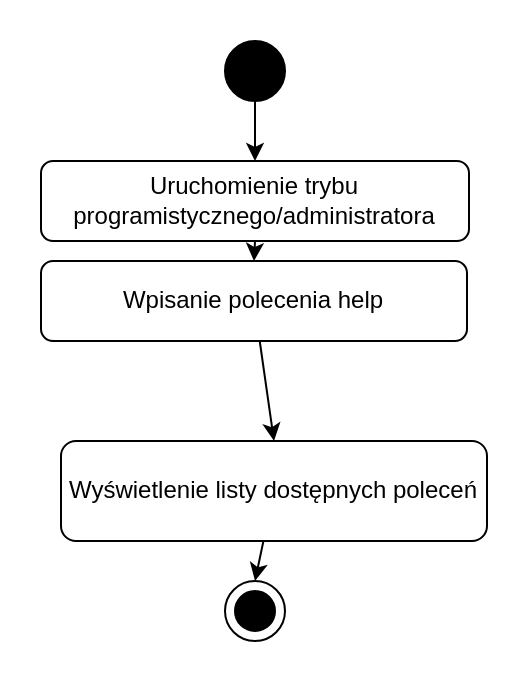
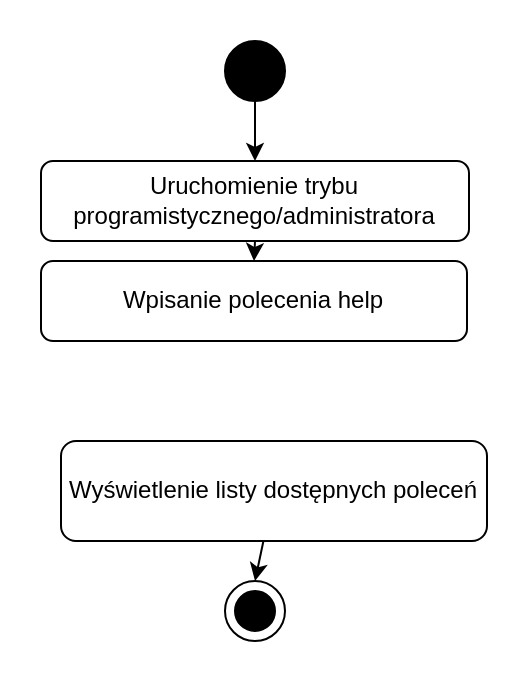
(266, 385) -> none
